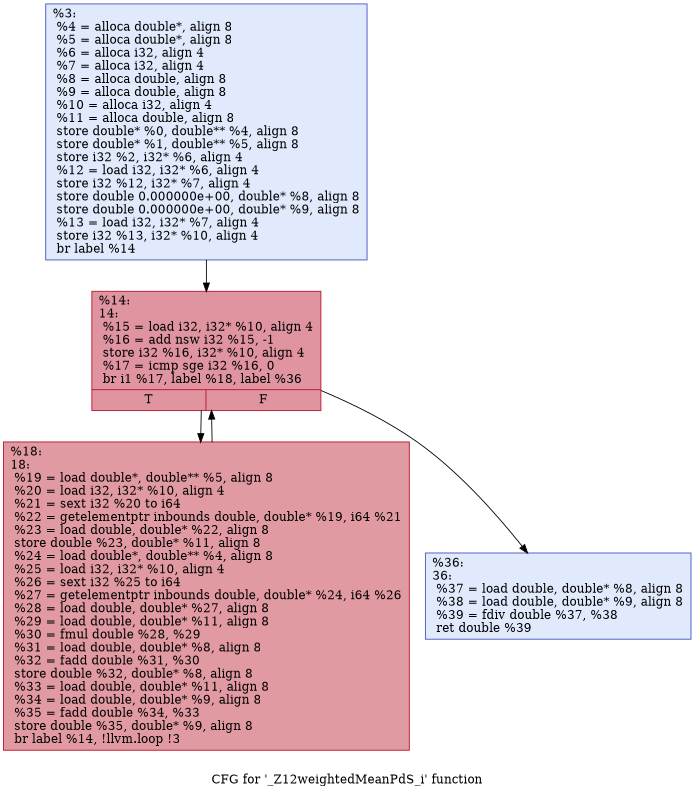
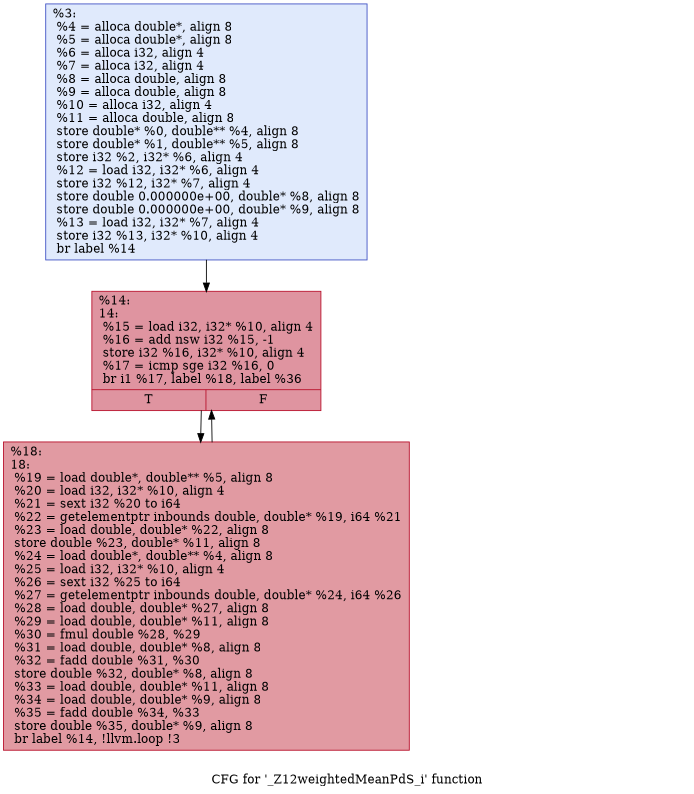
(558, 596) -> none
